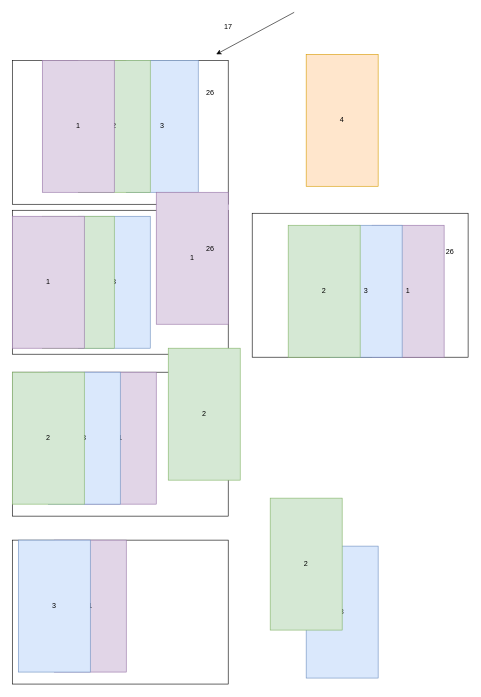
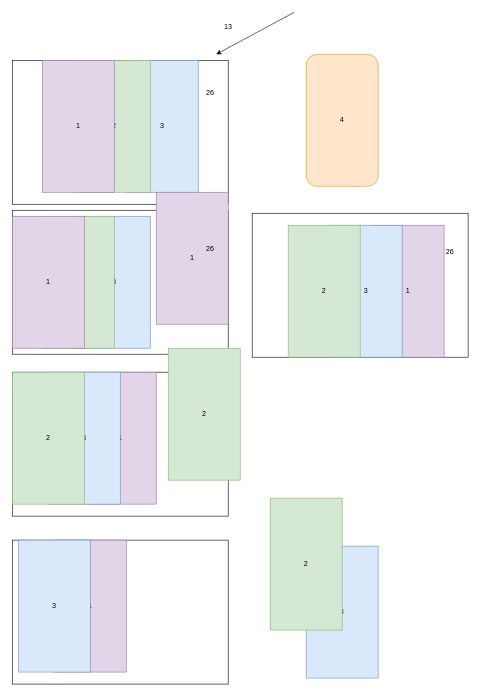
(228, 27) -> (228, 27)
(342, 120) -> (342, 120)
